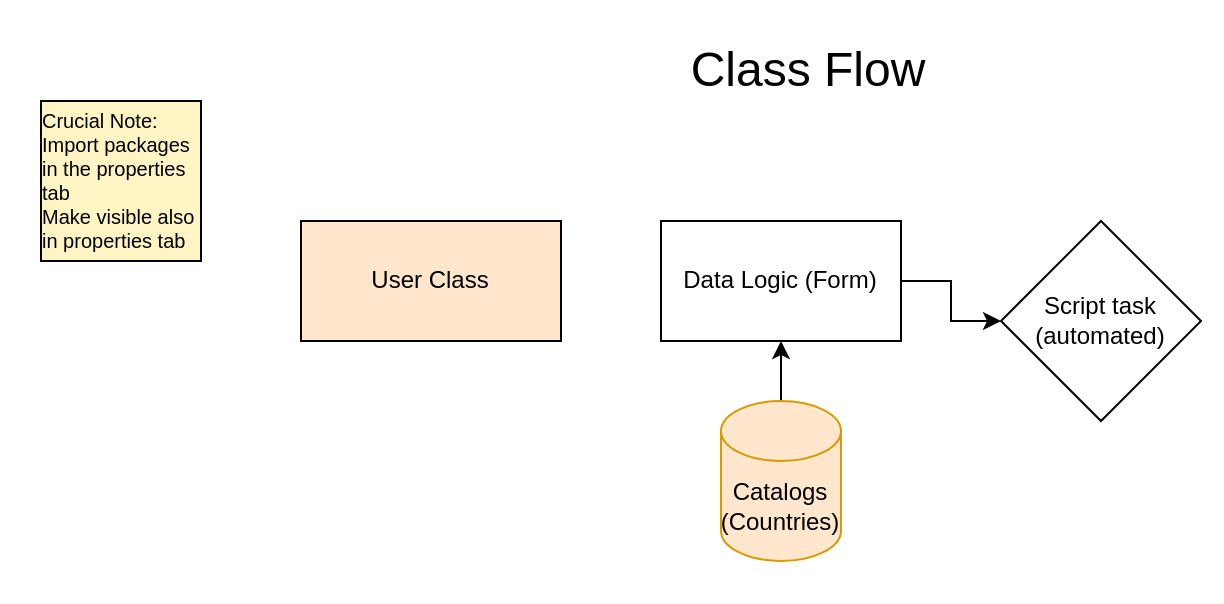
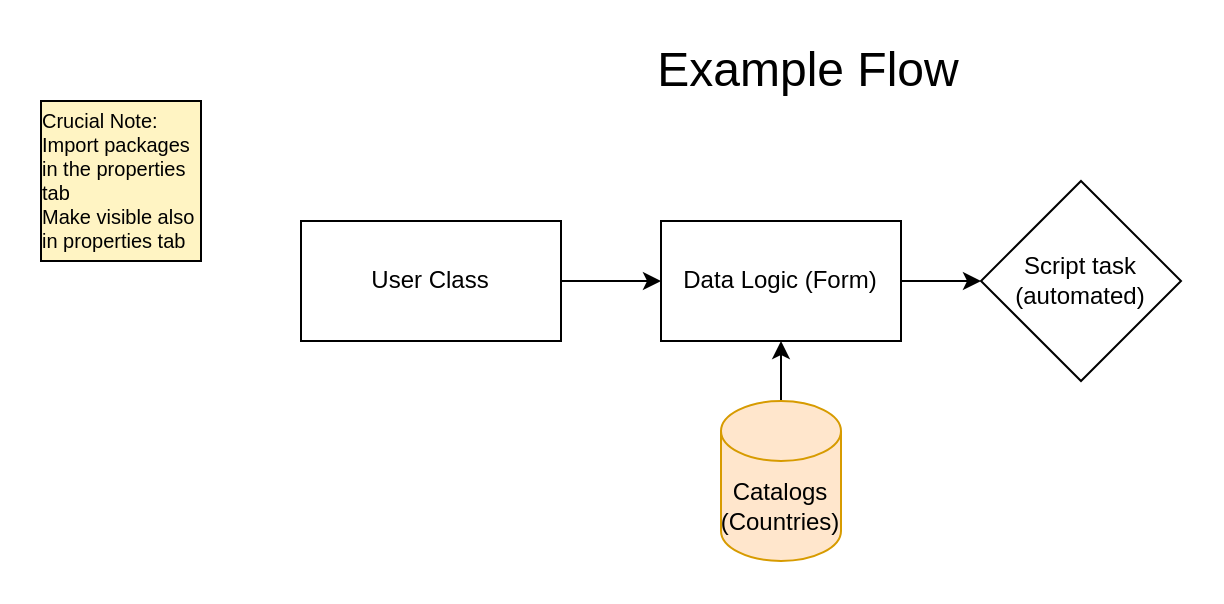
(809, 71) -> (809, 71)
(431, 281) -> (431, 281)
none -> (604, 281)
(1101, 321) -> (1081, 281)
